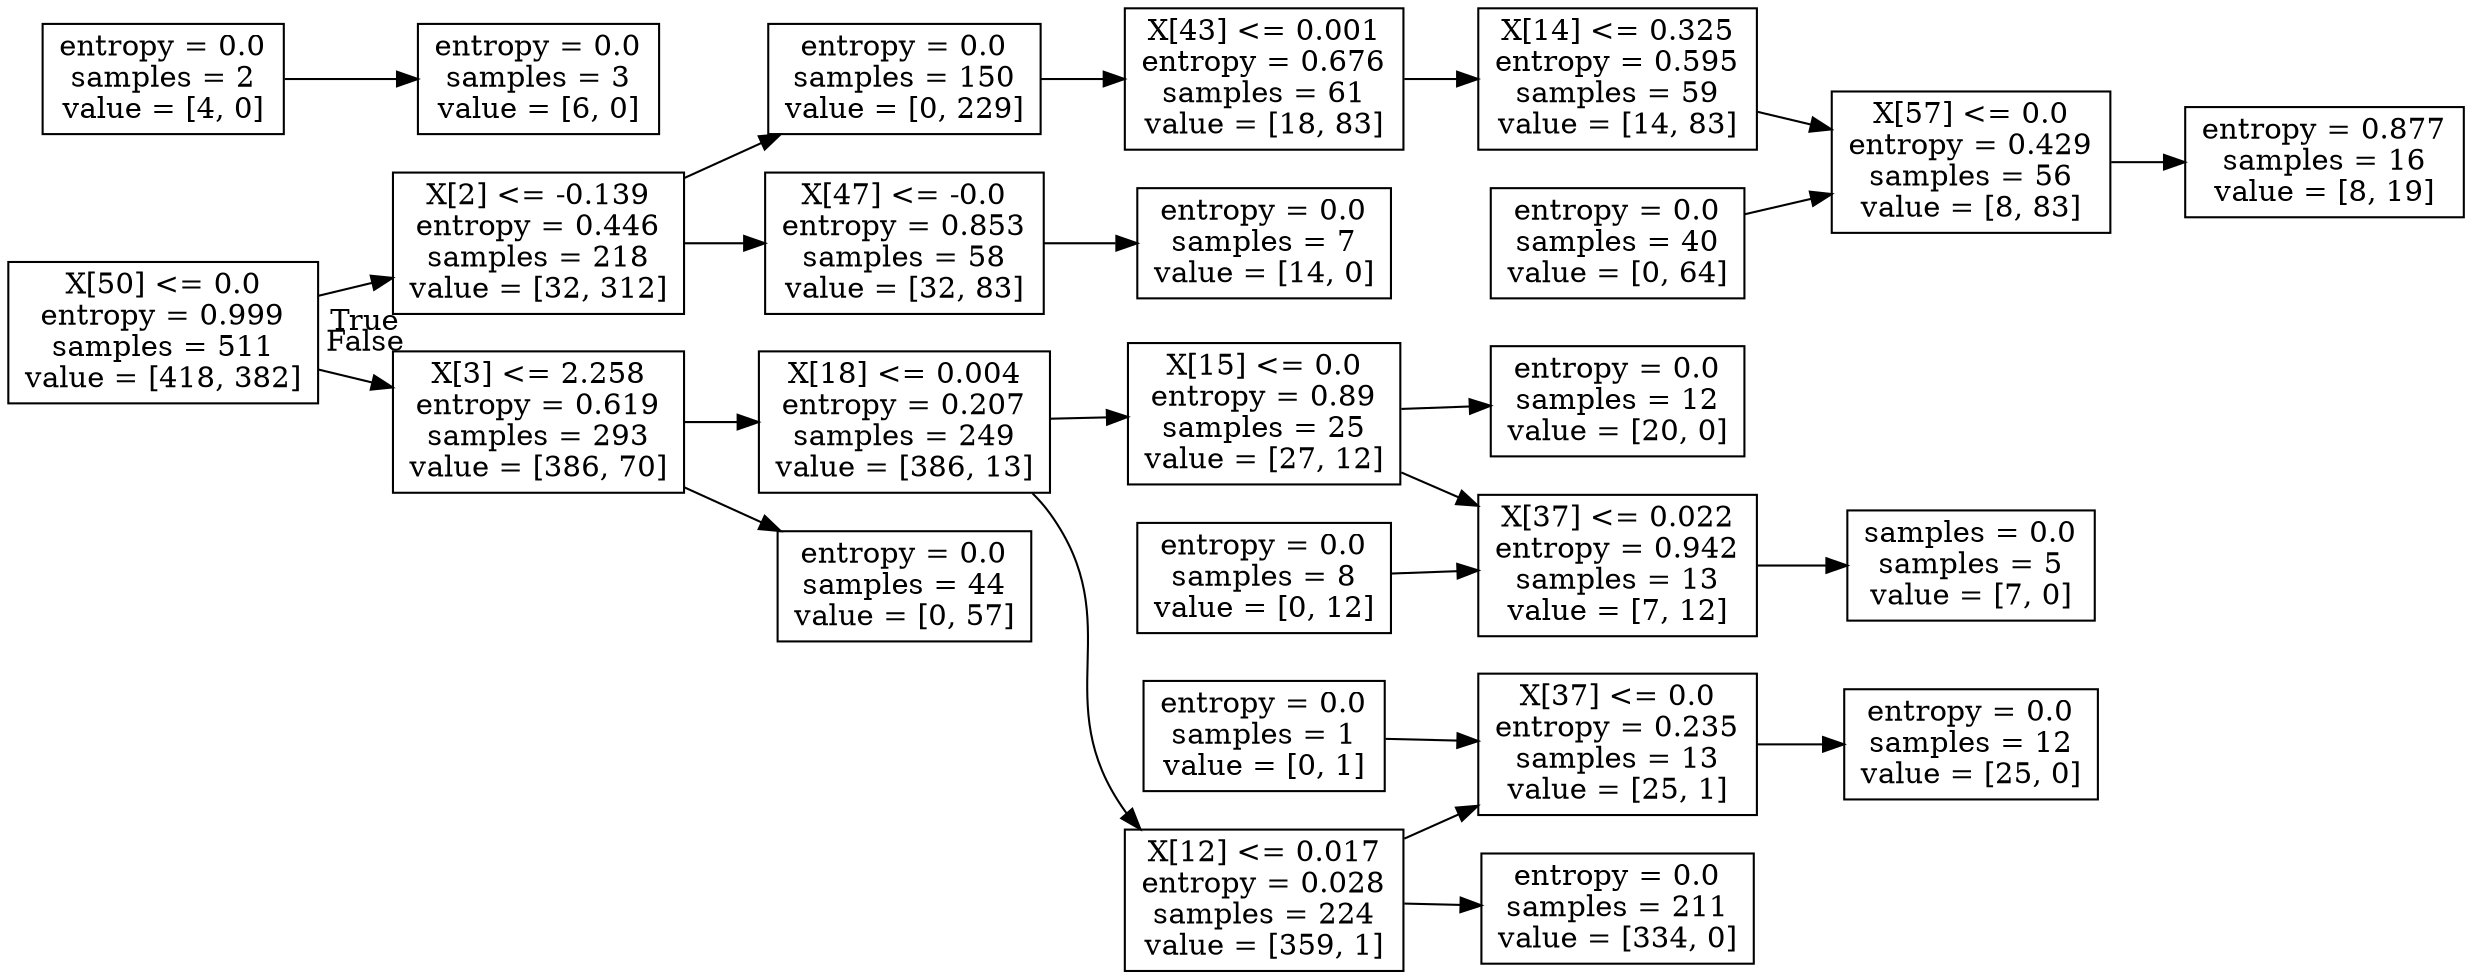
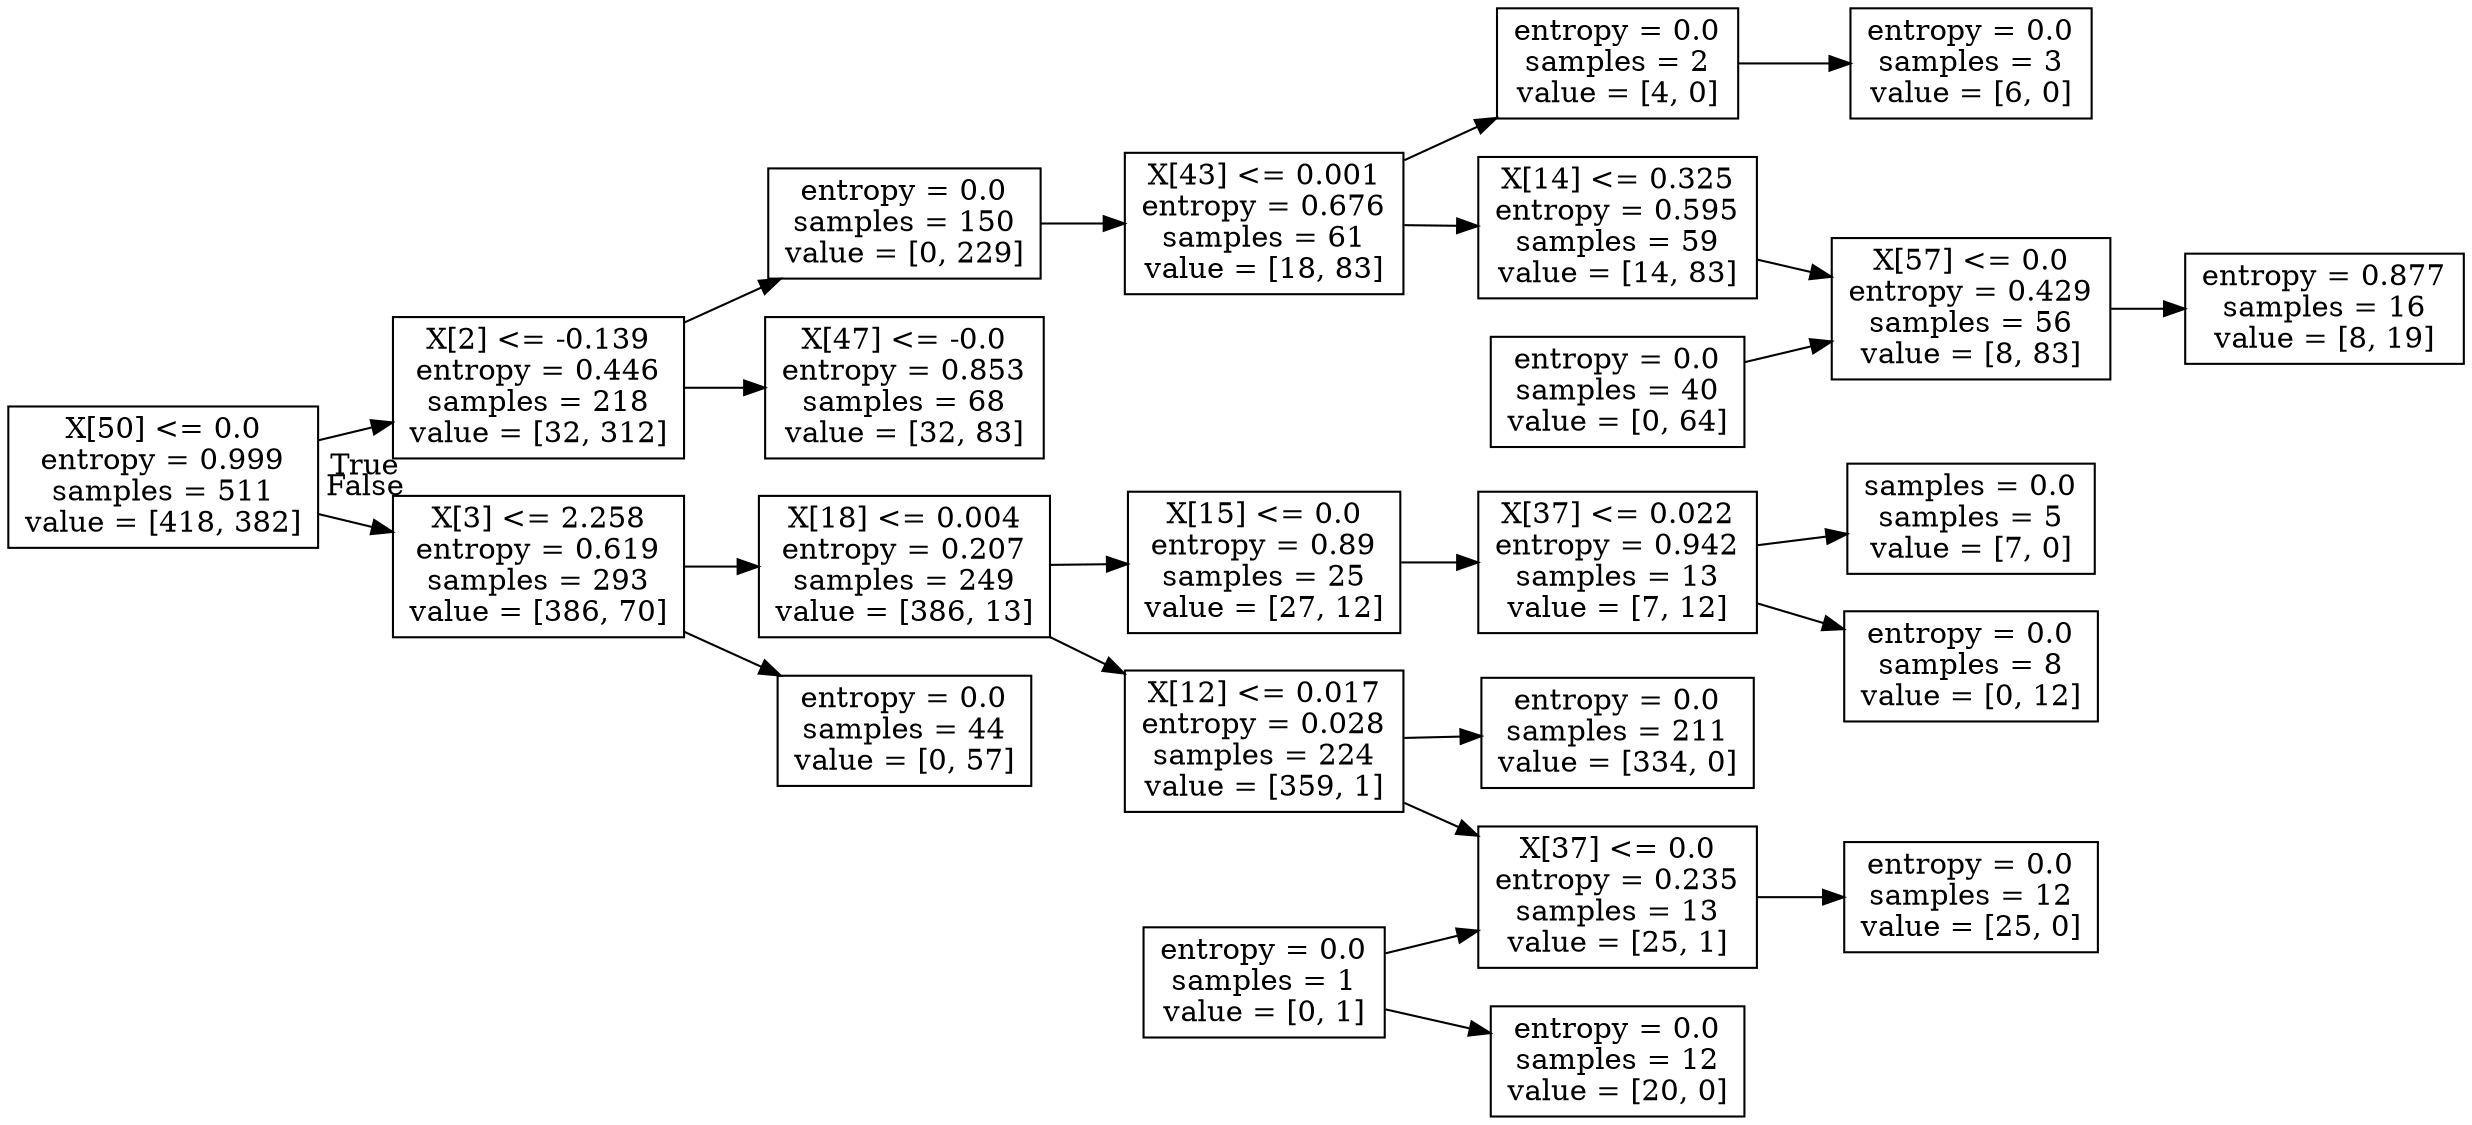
none -> (1441, 143)
(904, 243) -> (904, 388)
(1264, 243) -> none
(1435, 408) -> (1427, 1019)
(1424, 572) -> (1790, 613)
